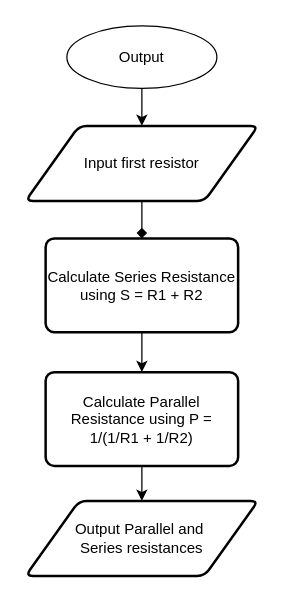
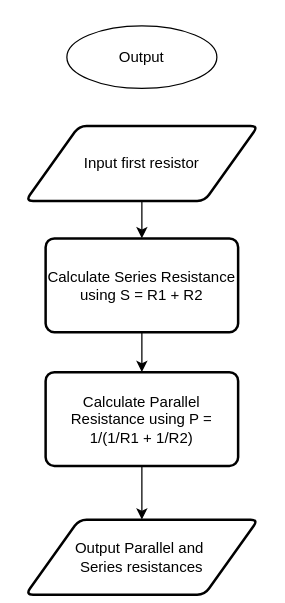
(142, 111) -> none
(142, 227) -> (142, 228)
(142, 538) -> (142, 557)
